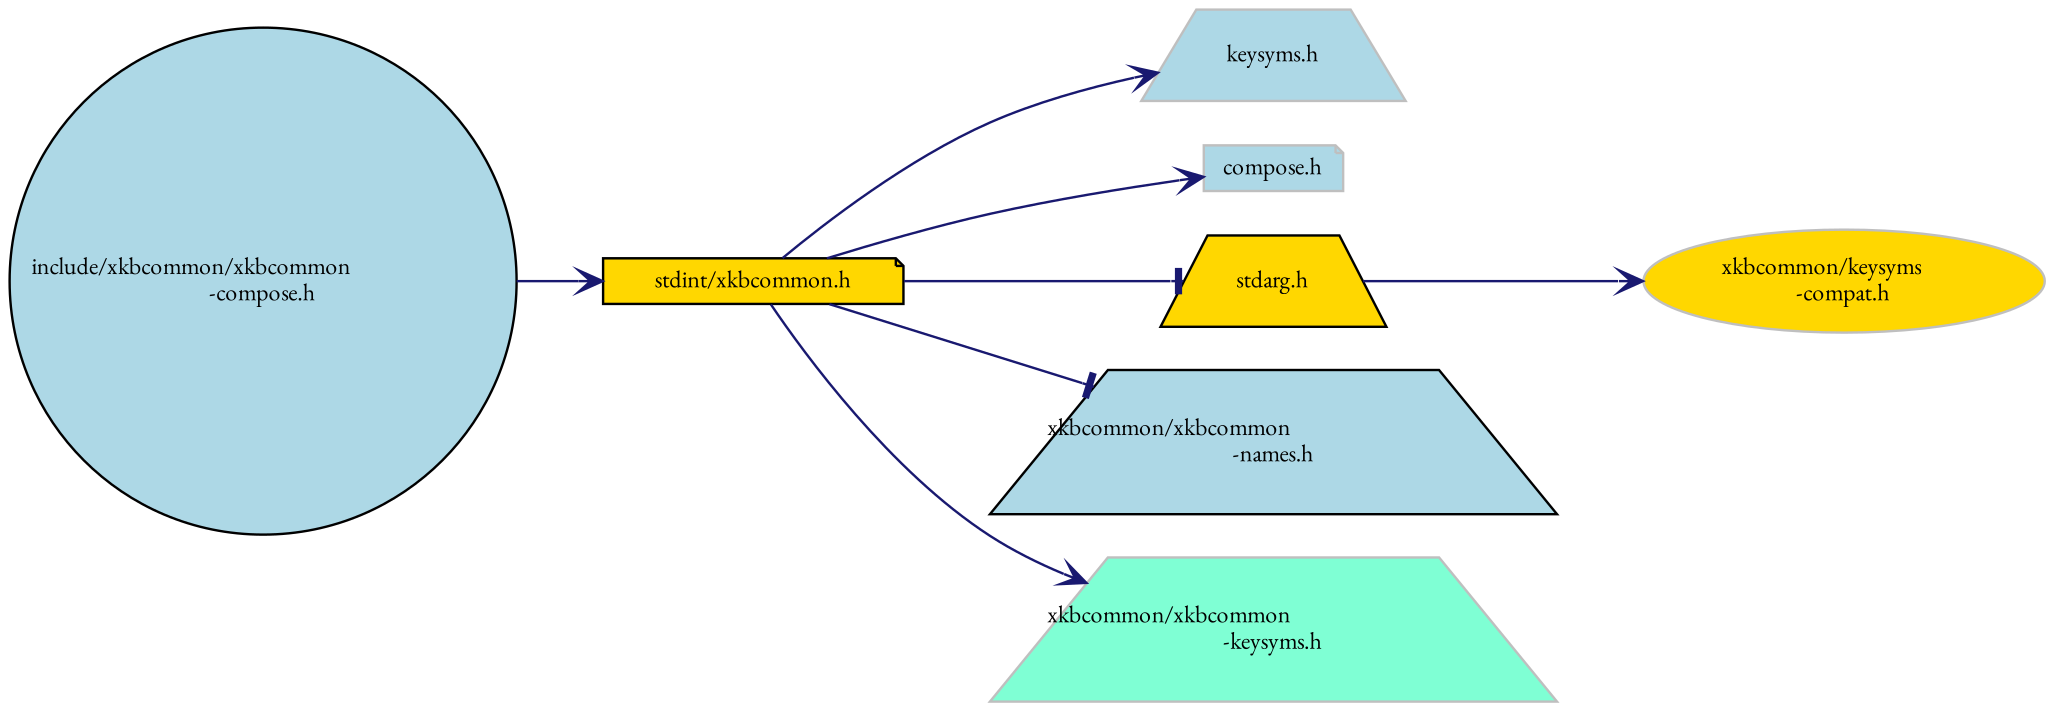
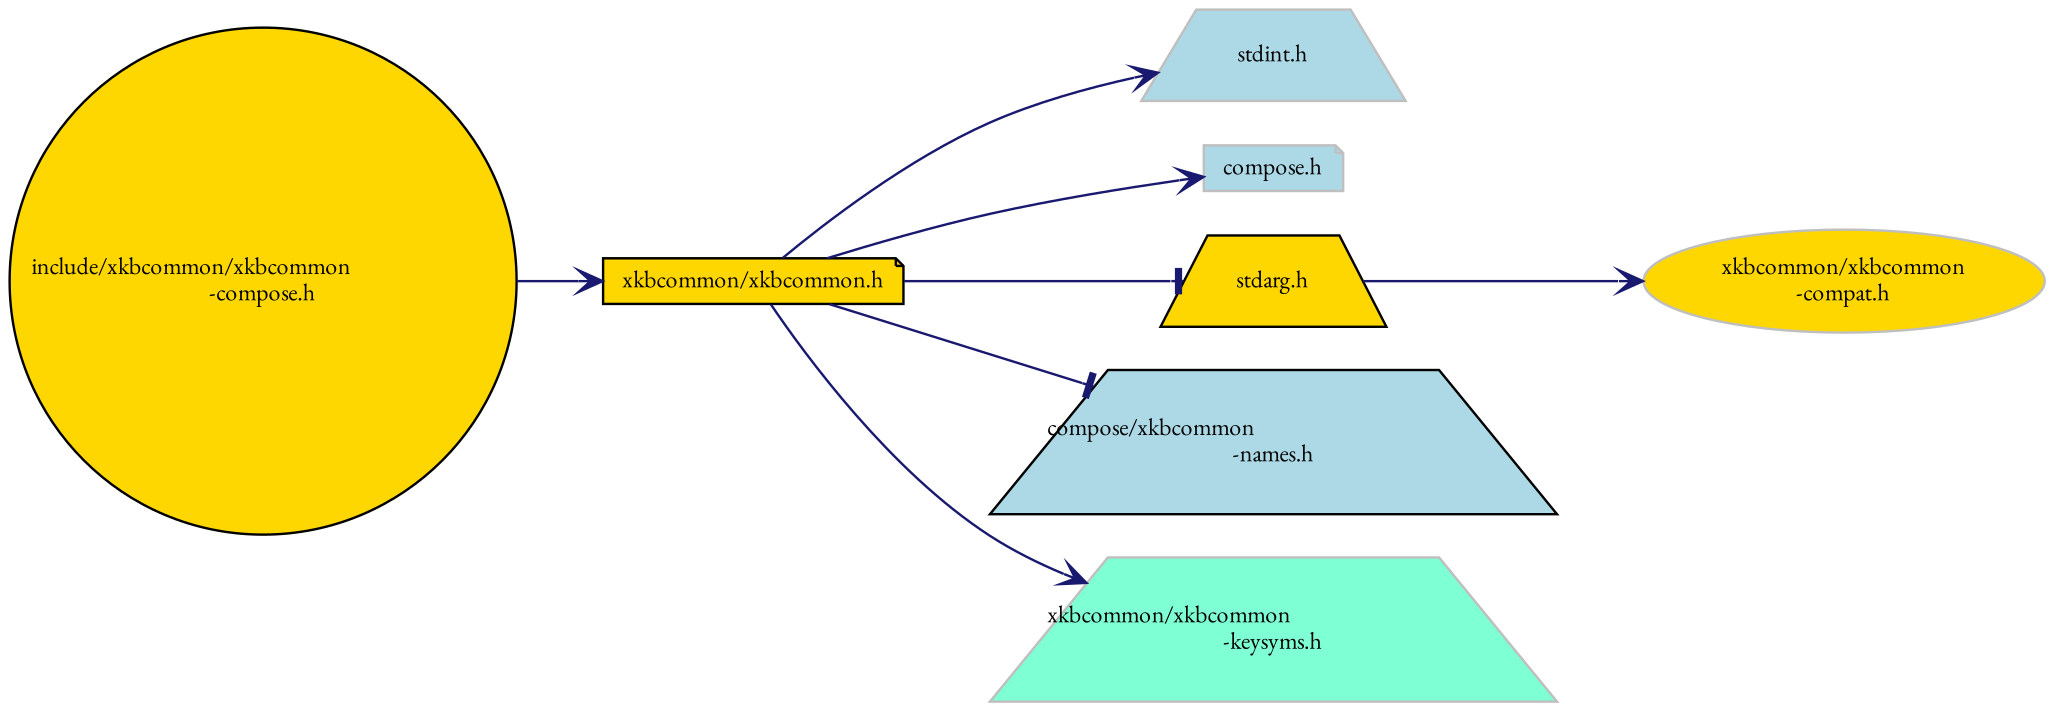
(1273, 55) -> (1273, 55)
(263, 281) -> (263, 281)
(753, 281) -> (753, 281)
(1844, 281) -> (1844, 281)
(1273, 442) -> (1273, 442)
